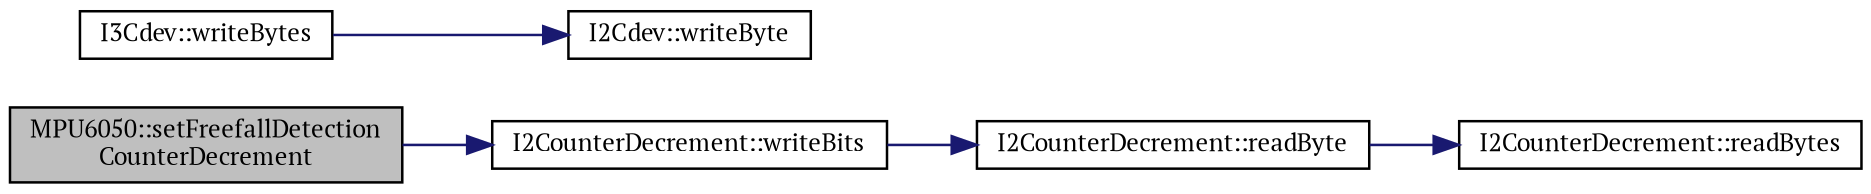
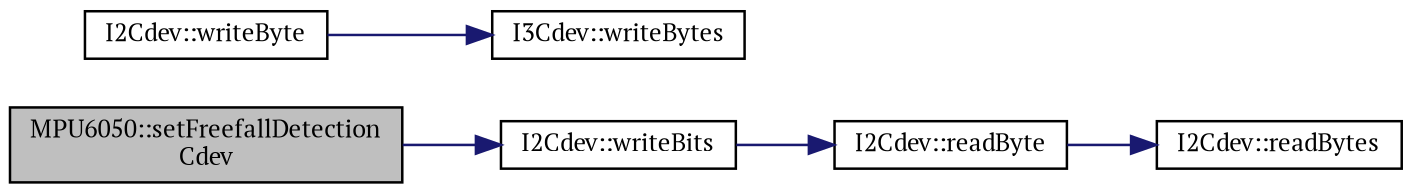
(438, 35) -> (397, 35)
(206, 145) -> (206, 145)
(690, 145) -> (618, 145)
(1173, 145) -> (951, 145)
(1660, 145) -> (1279, 145)
